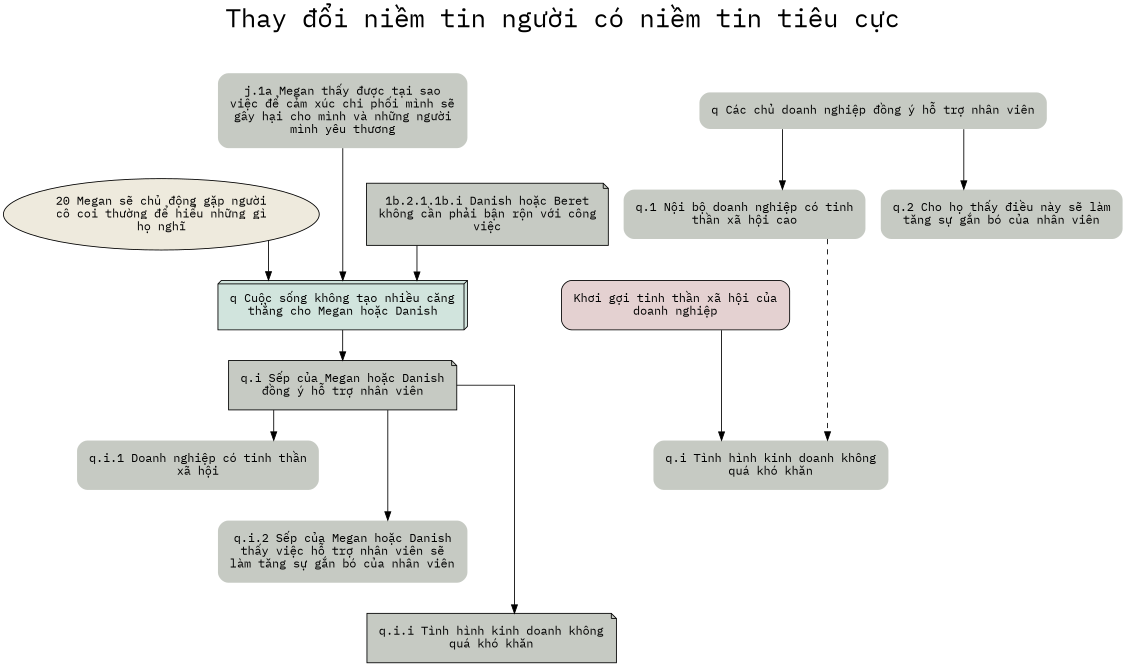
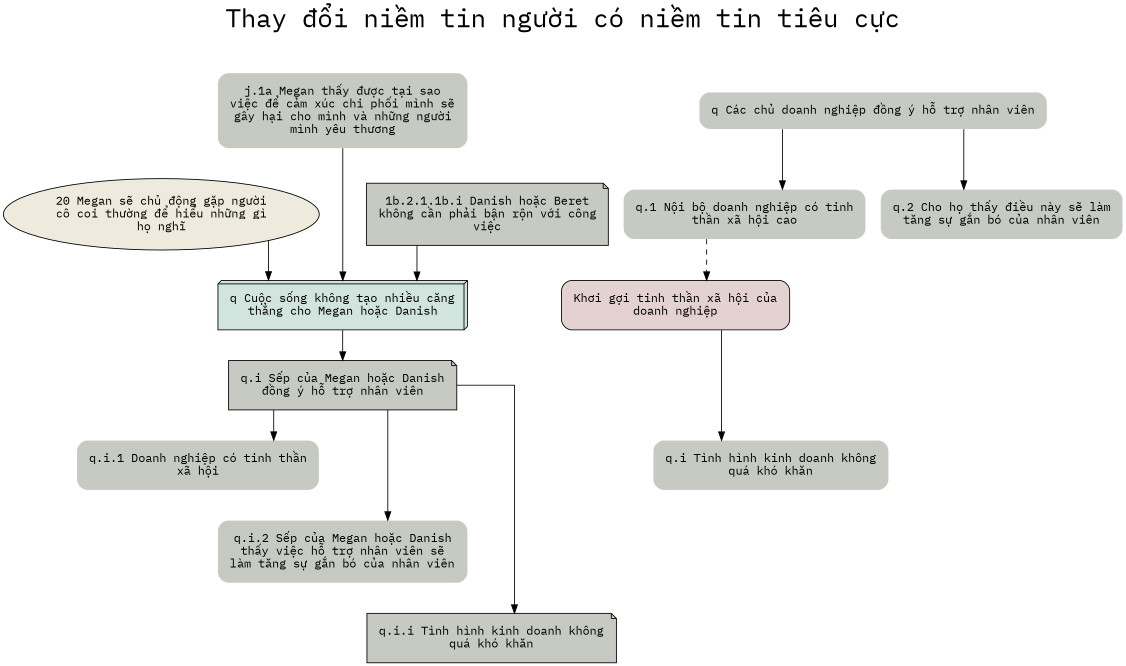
(828, 335) -> (707, 255)
